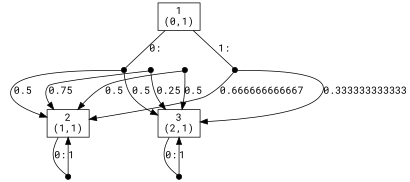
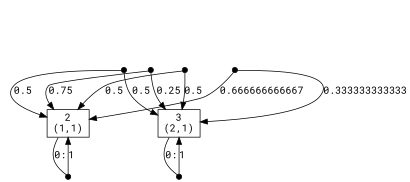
(179, 17) -> none
